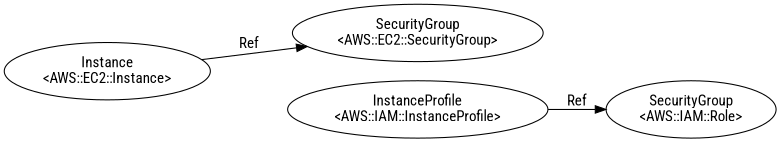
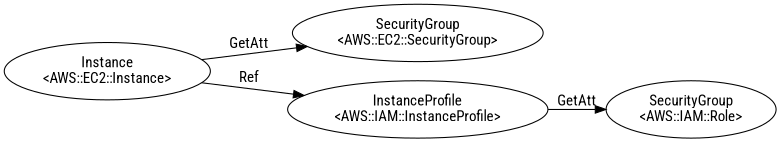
(249, 44) -> (249, 44)
none -> (248, 88)
(577, 101) -> (577, 101)
